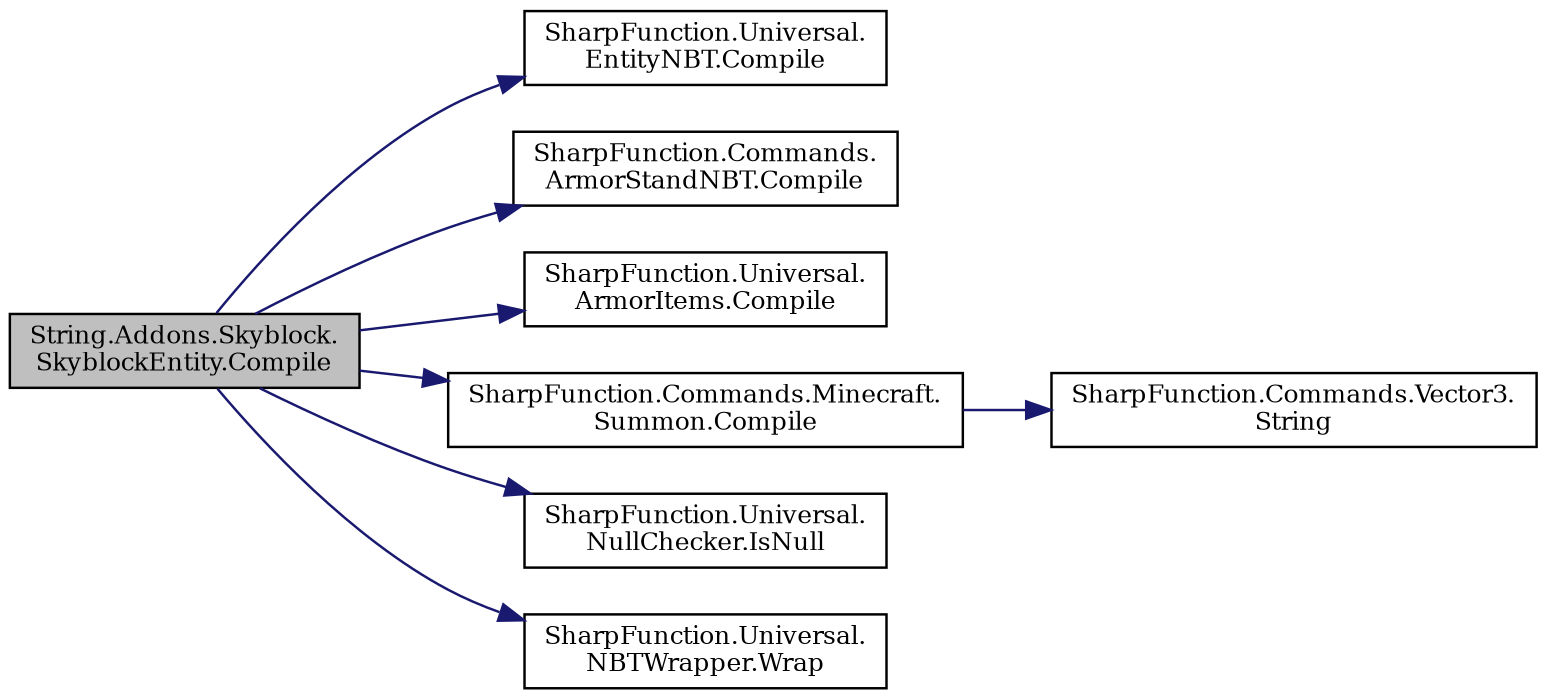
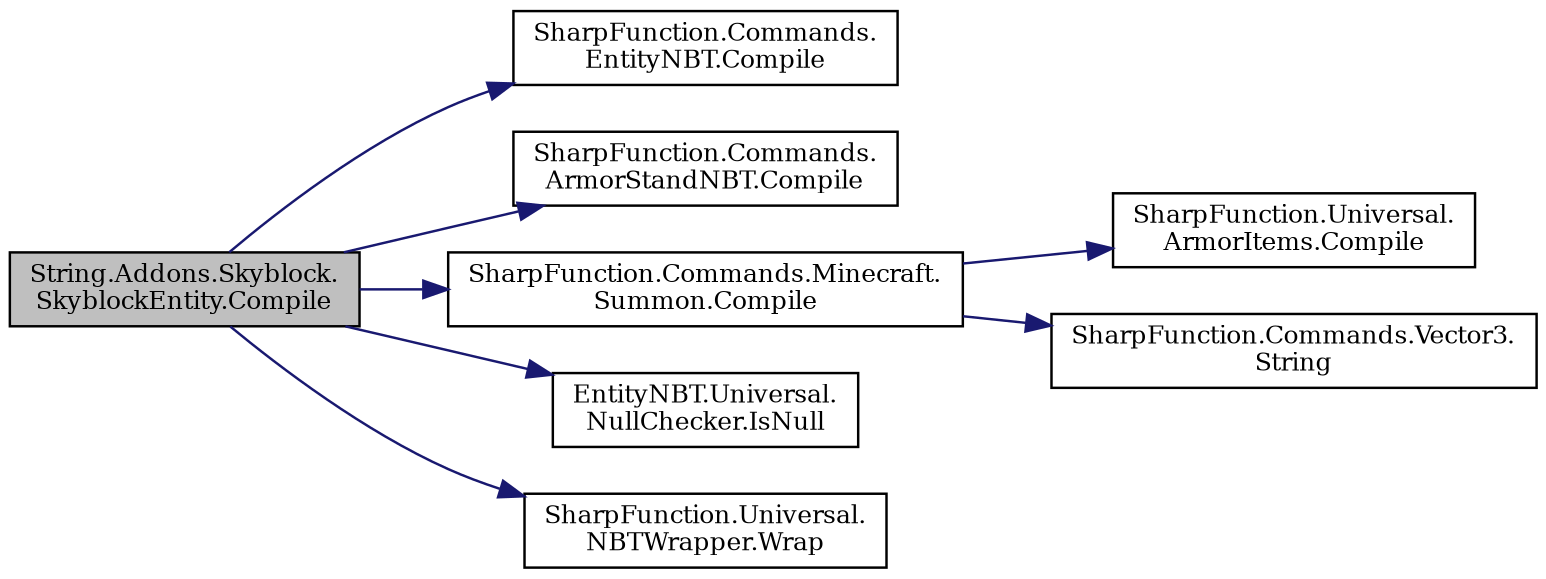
(706, 48) -> (706, 48)
(429, 322) -> (1025, 257)
(706, 531) -> (706, 410)
